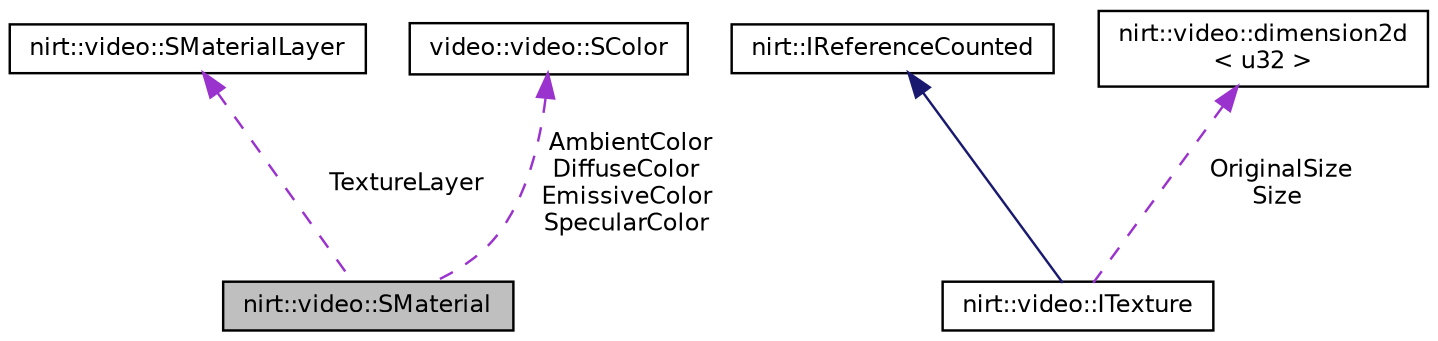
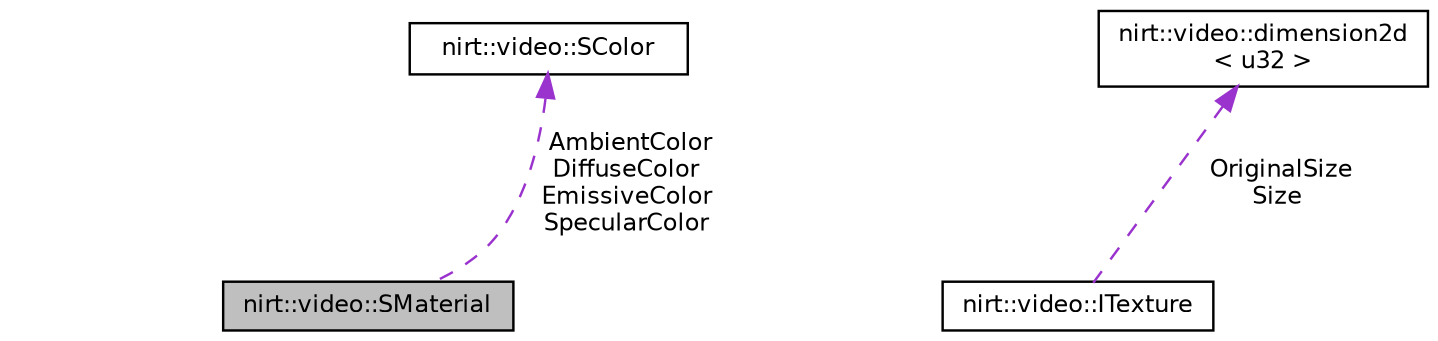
(188, 49) -> none
(549, 49) -> (549, 49)
(893, 49) -> none
